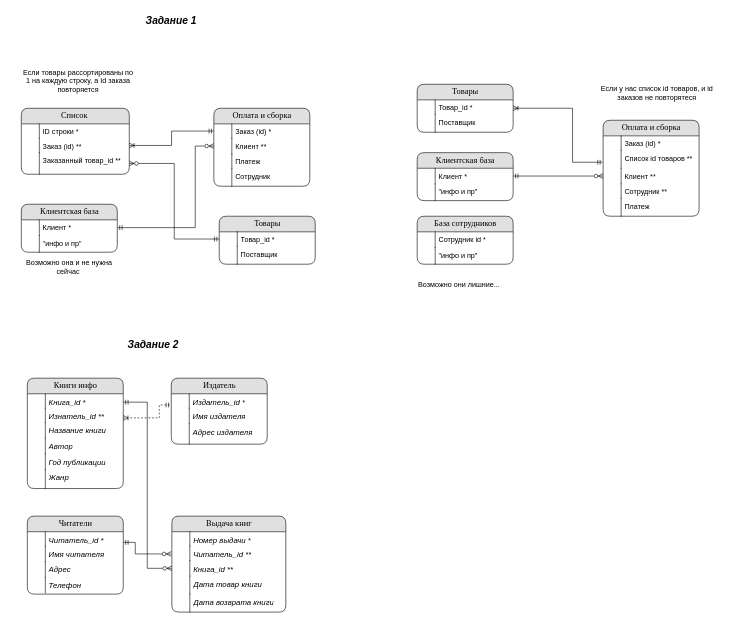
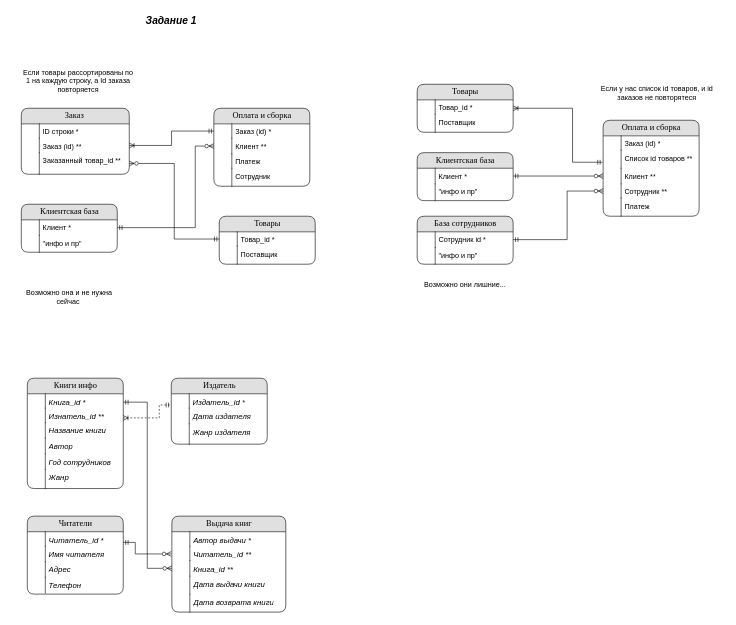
(76, 116) -> (76, 116)
none -> (543, 240)
(69, 267) -> (69, 297)
(459, 285) -> (465, 285)
(153, 345) -> none
(216, 417) -> (218, 417)
(222, 433) -> (220, 433)
(78, 463) -> (81, 463)
(222, 541) -> (222, 541)
(226, 585) -> (229, 585)
